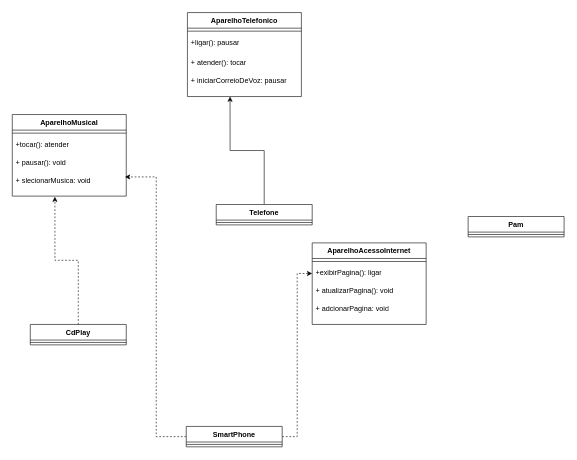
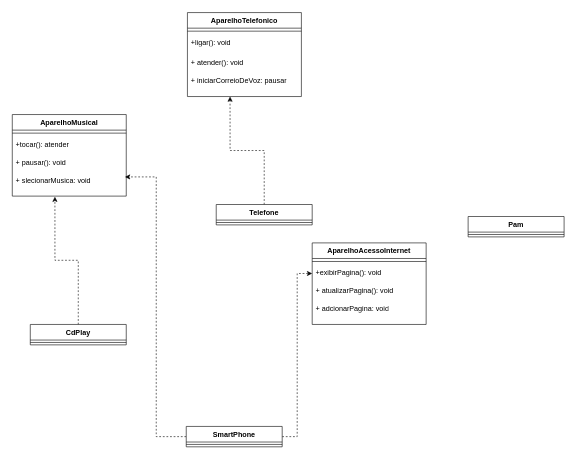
(220, 42) -> (215, 42)
(225, 63) -> (222, 63)
(249, 150) -> (249, 150)
(354, 273) -> (353, 273)
